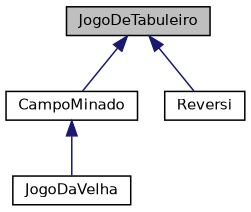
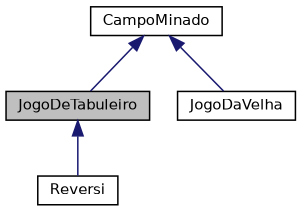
(100, 70) -> (112, 69)
